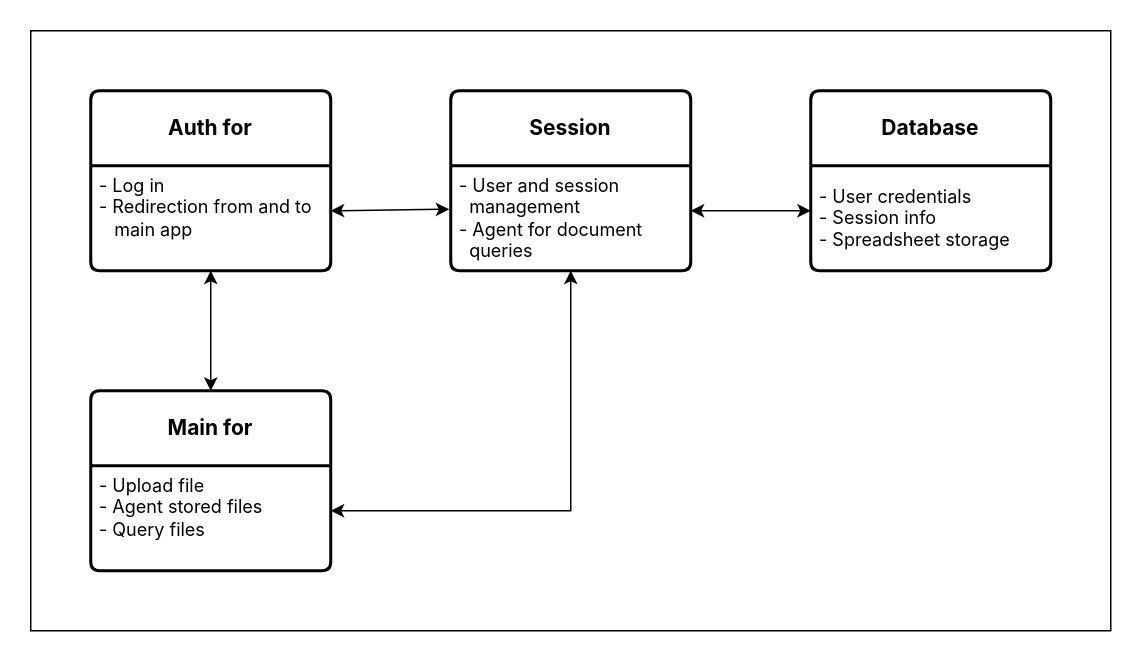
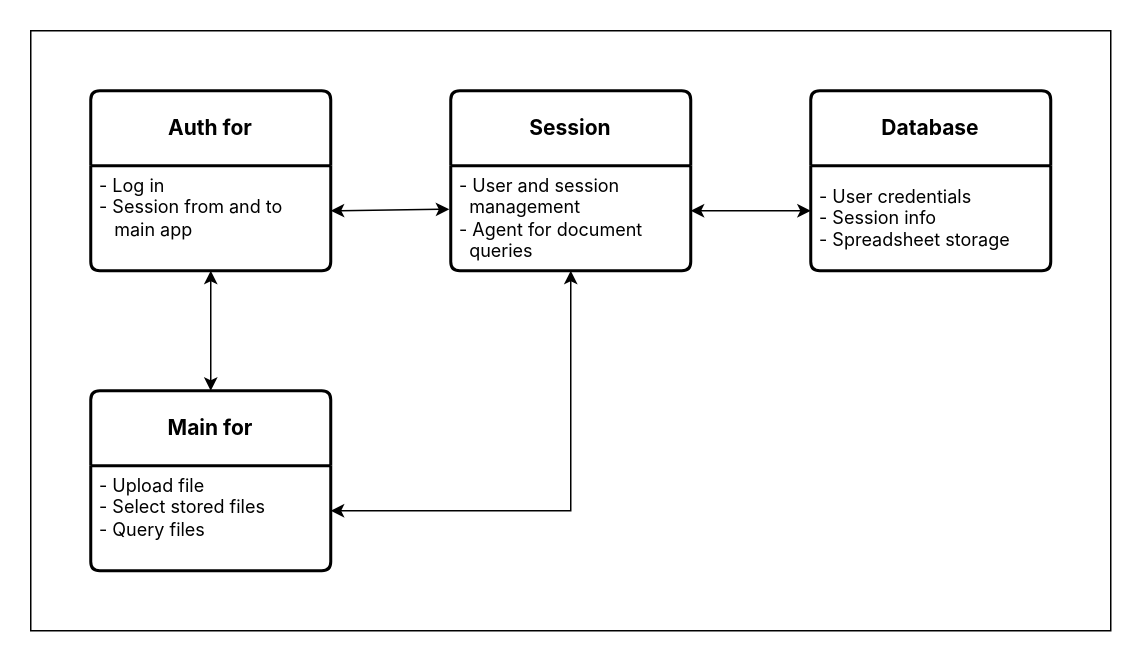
(212, 209) -> (194, 209)
(189, 509) -> (192, 509)
